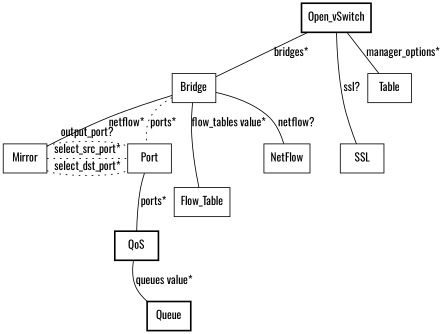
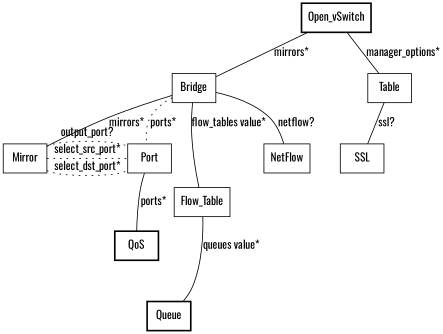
(291, 53) -> (291, 53)
(341, 89) -> (376, 123)
(127, 123) -> (127, 123)
(134, 283) -> (200, 261)
